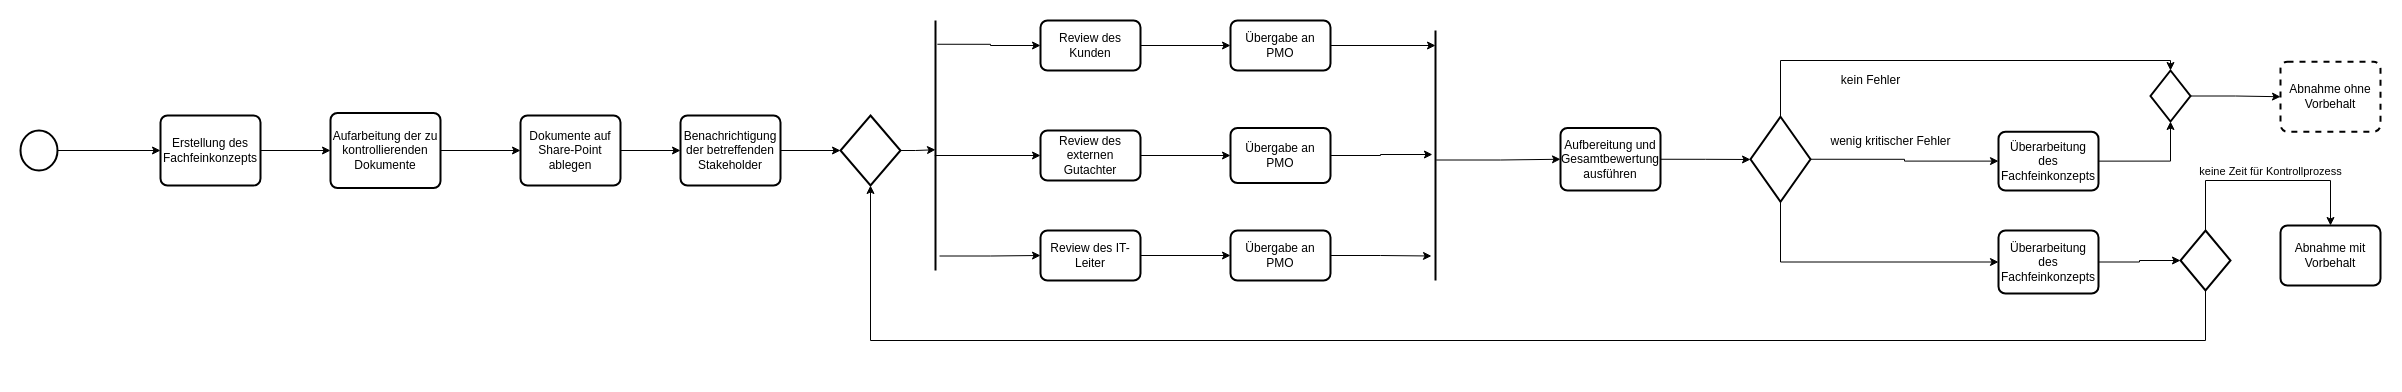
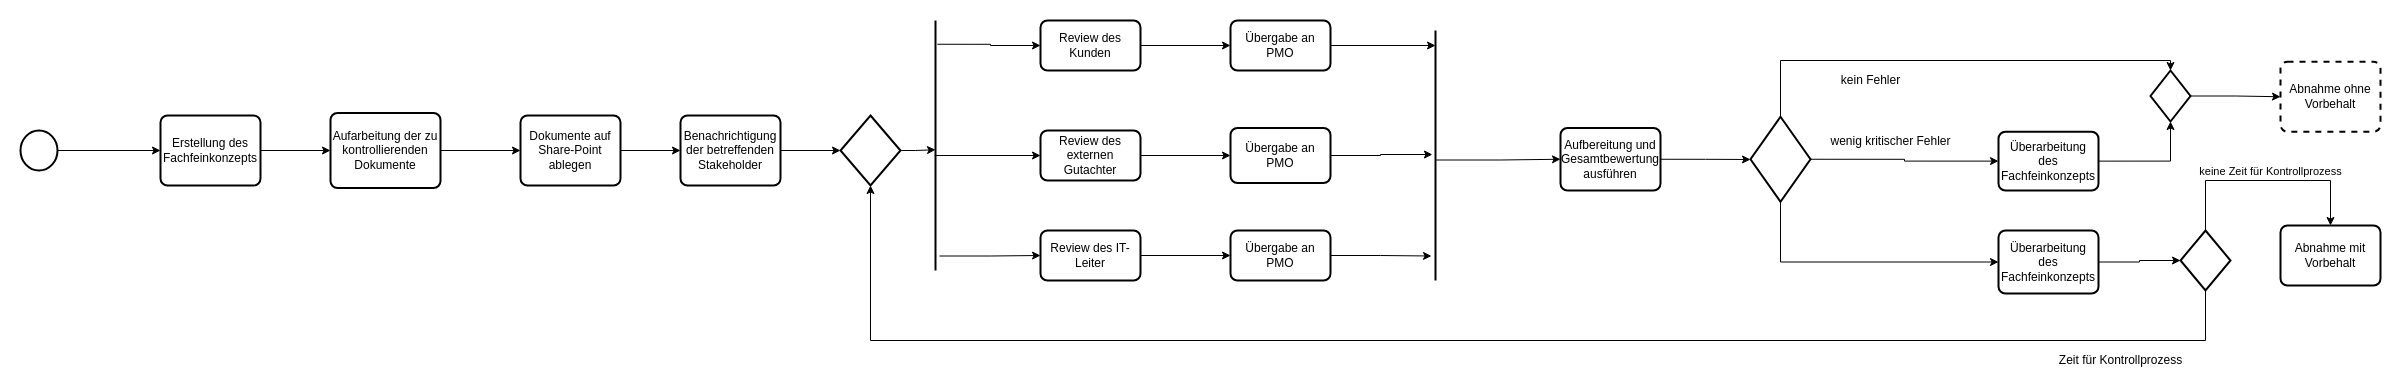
none -> (2121, 361)
